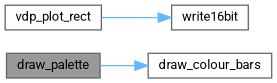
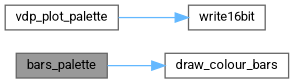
(53, 18) -> (62, 18)
(53, 66) -> (62, 66)
